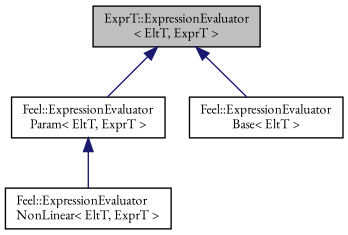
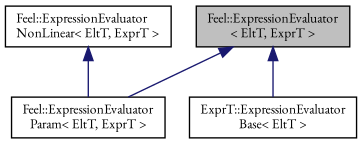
(177, 26) -> (273, 26)
(266, 117) -> (273, 117)
(88, 170) -> (88, 79)
